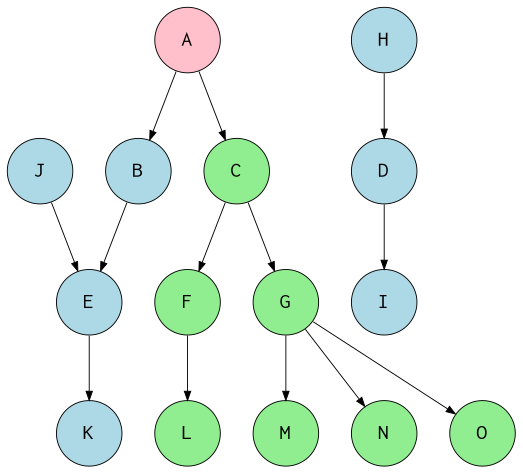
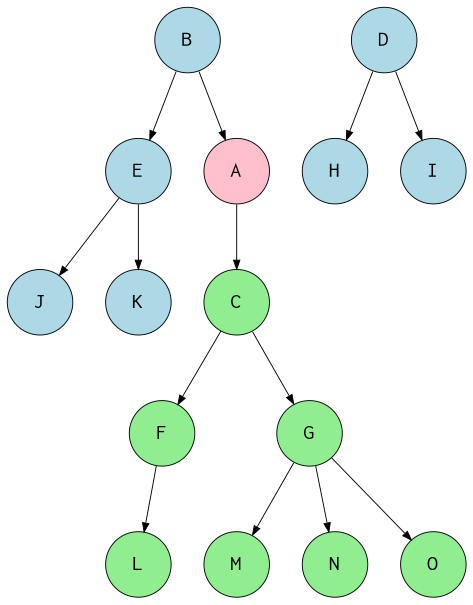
(165, 101) -> (211, 101)
(384, 101) -> (361, 101)
(63, 233) -> (92, 233)
